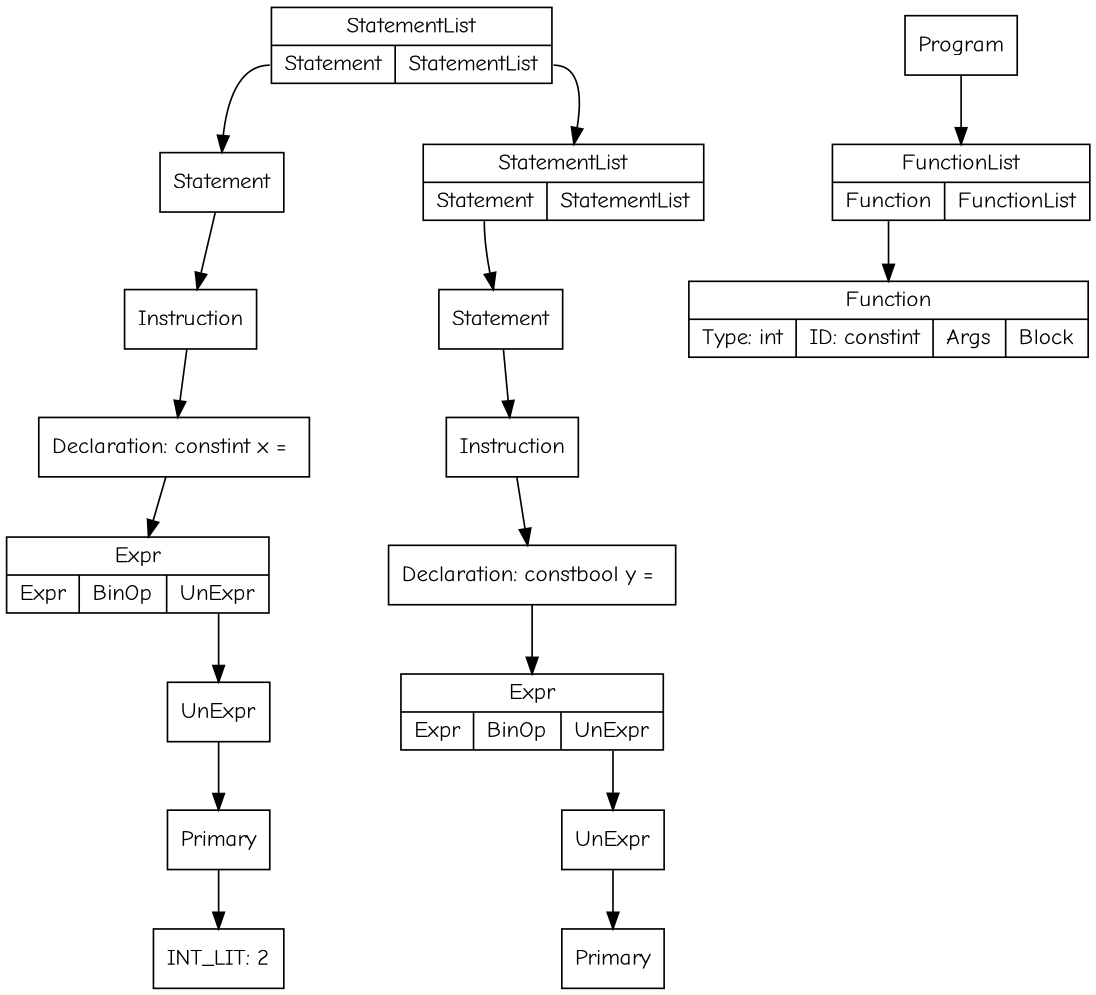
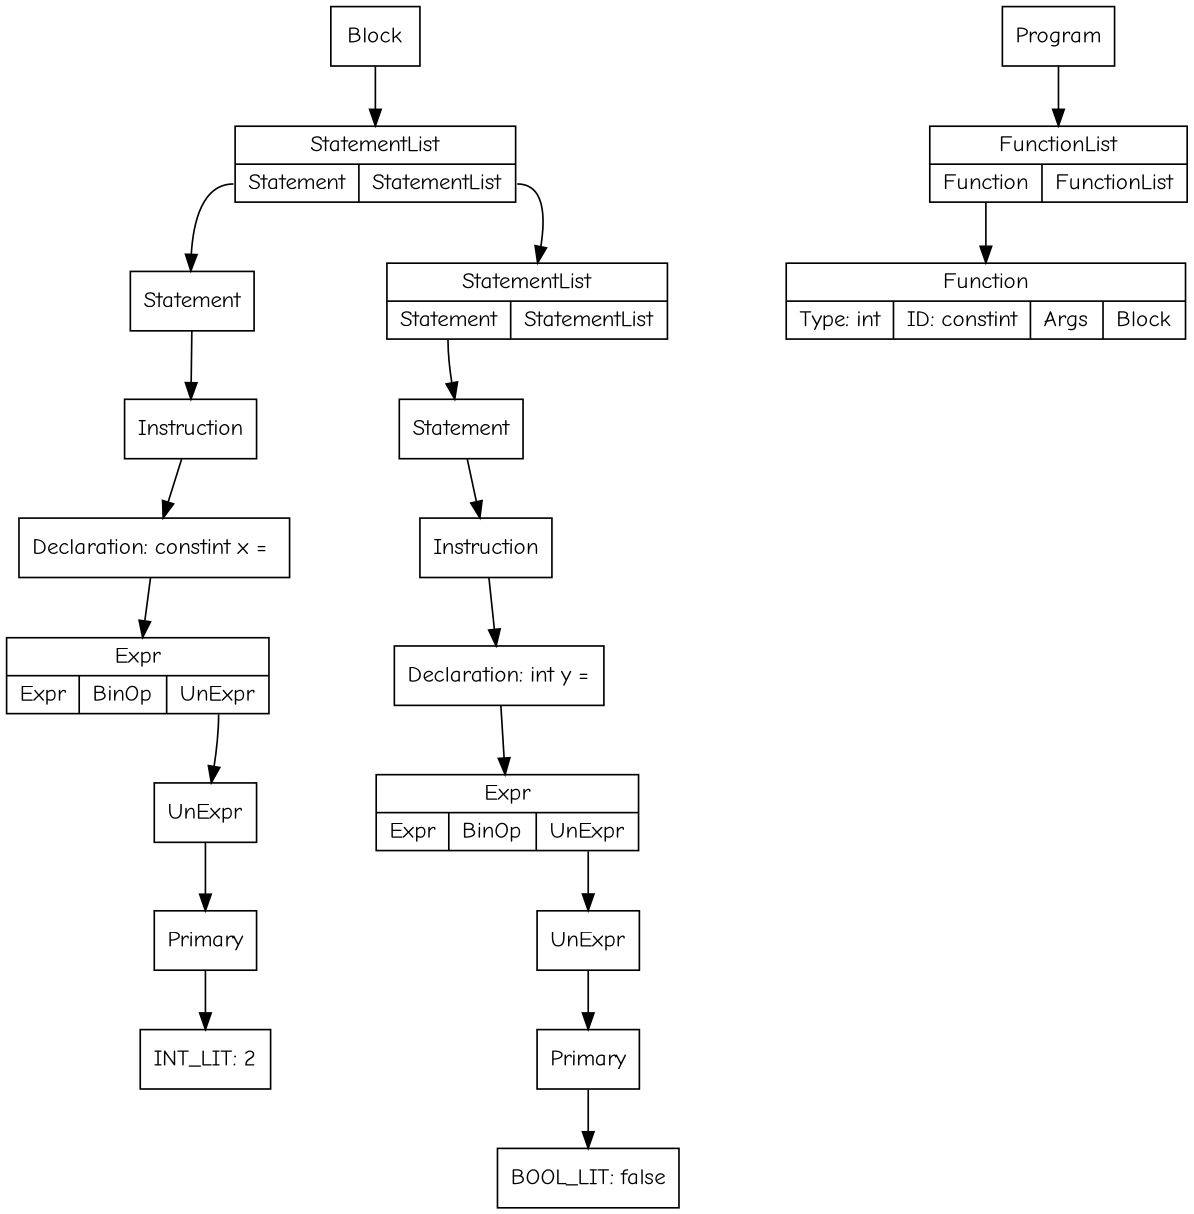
none -> (375, 36)
(532, 575) -> (499, 676)
none -> (588, 1178)
